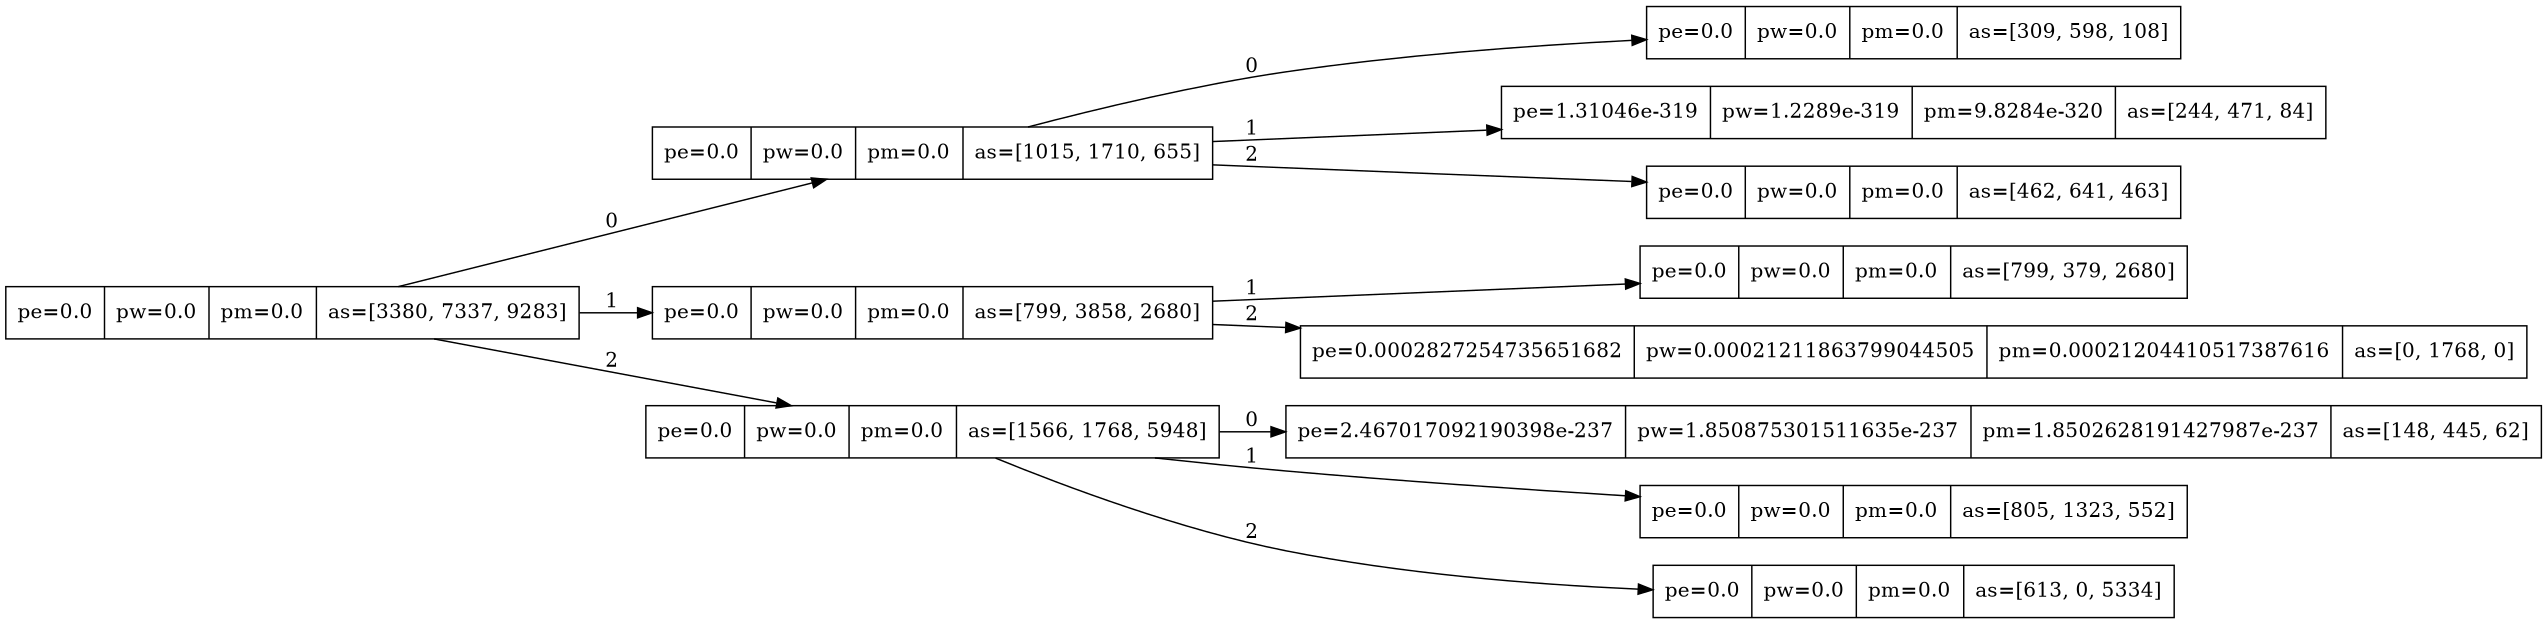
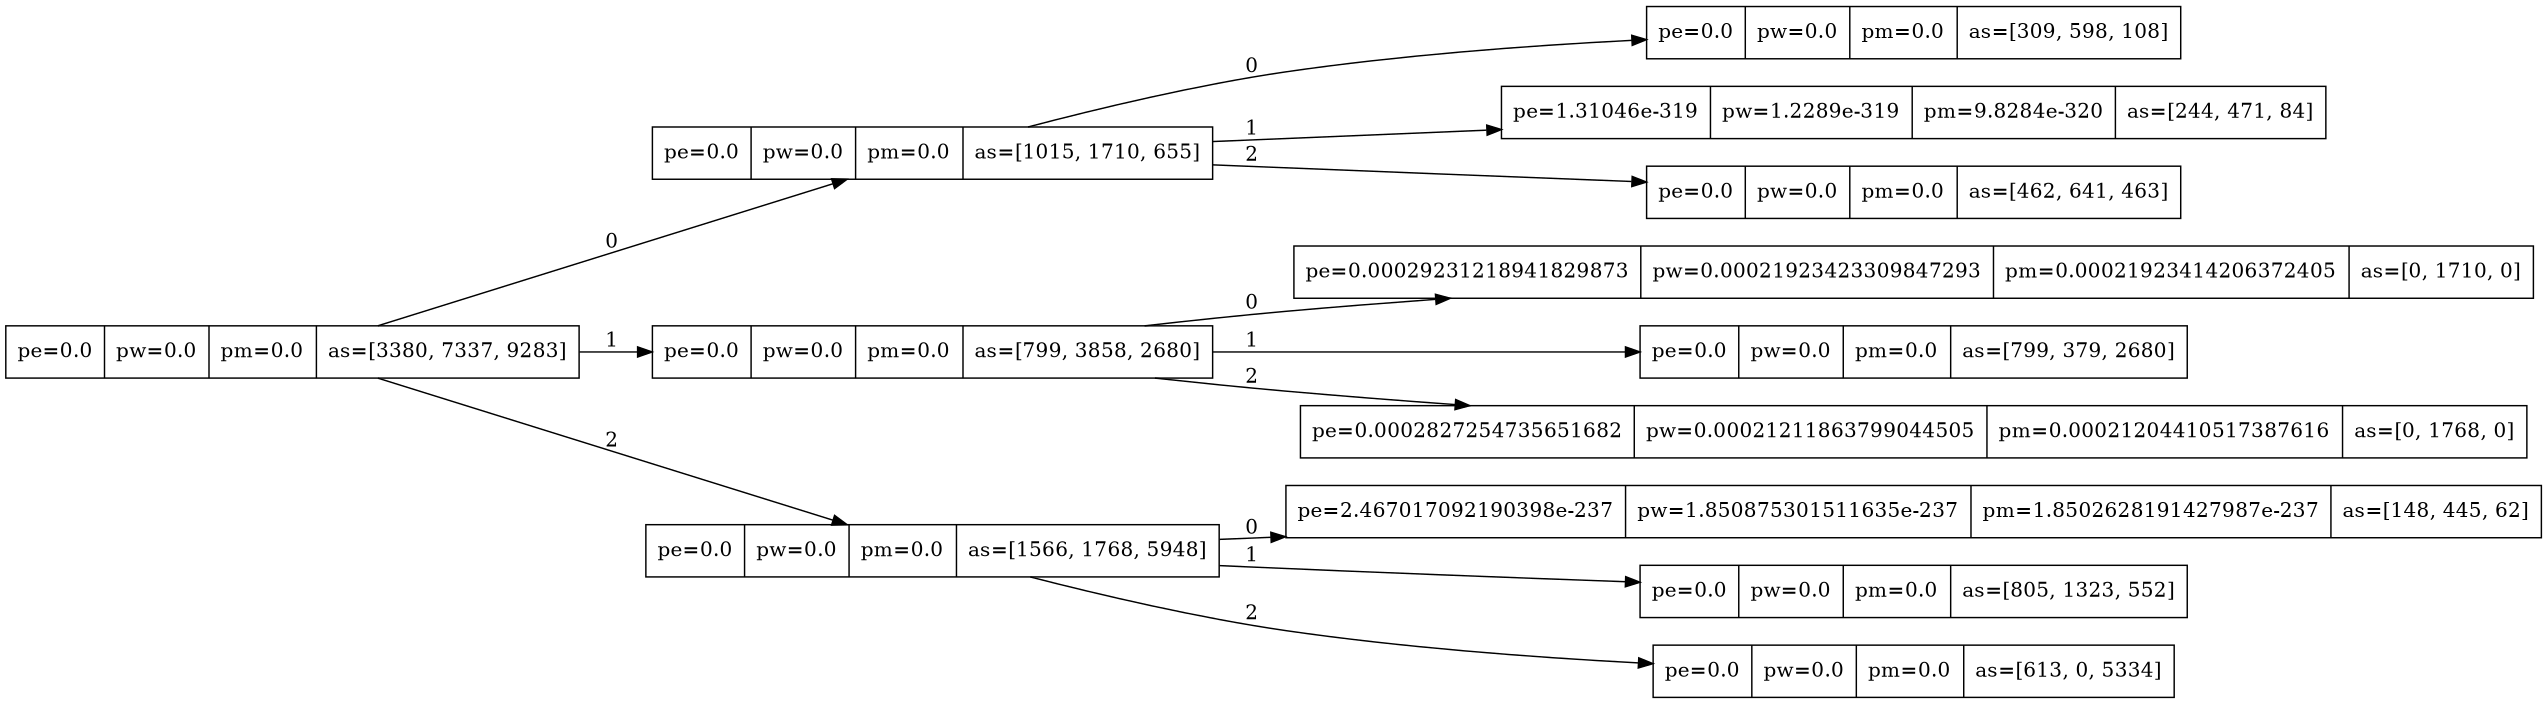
none -> (1914, 272)
